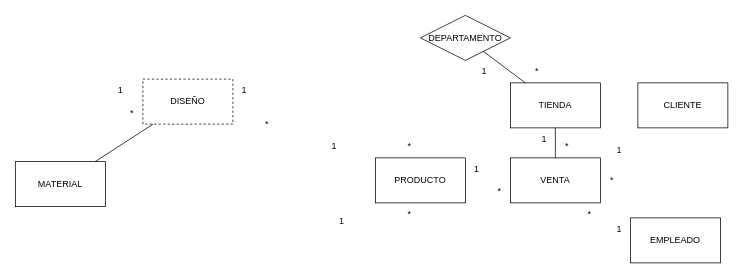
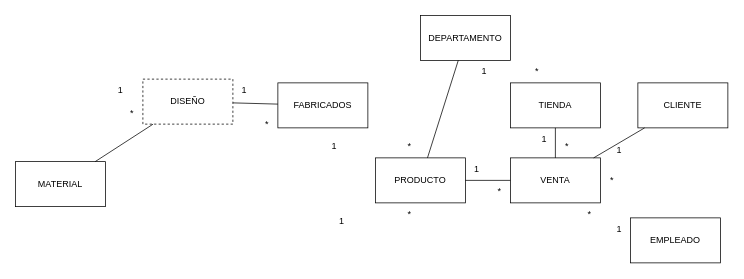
(465, 38) -> (465, 38)
(504, 67) -> (443, 109)
none -> (256, 104)
none -> (323, 105)
none -> (619, 143)
none -> (487, 180)
